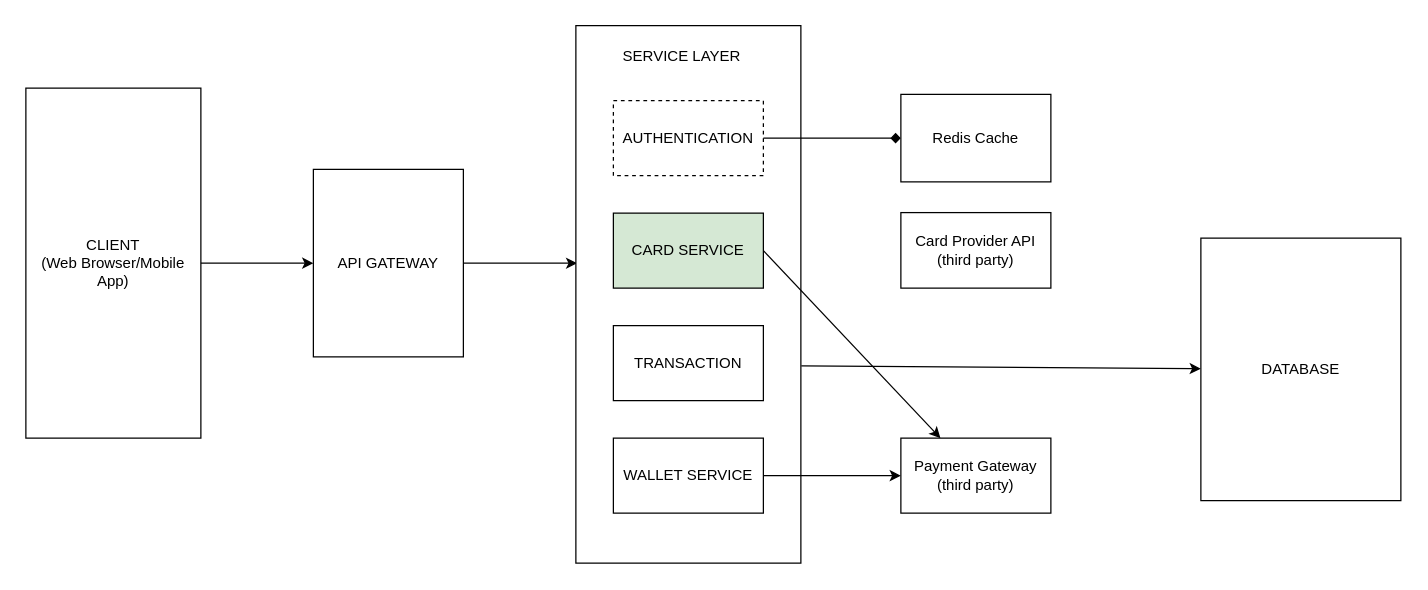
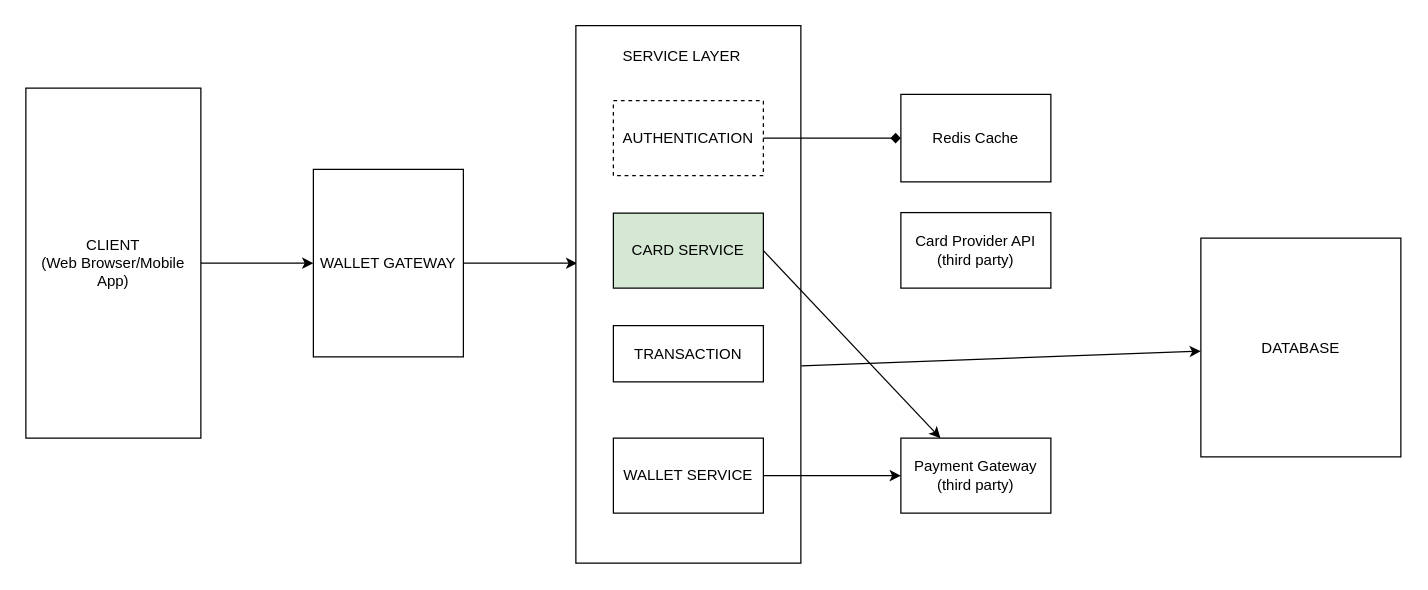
(388, 263) -> (388, 263)
(688, 363) -> (688, 354)
(1301, 369) -> (1301, 348)
